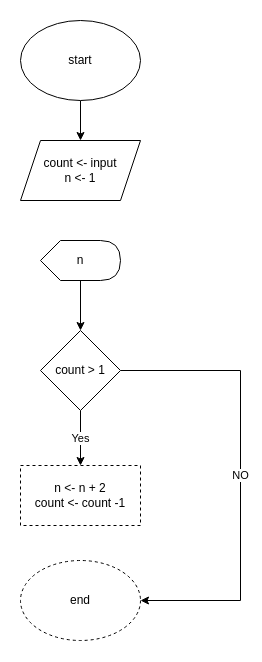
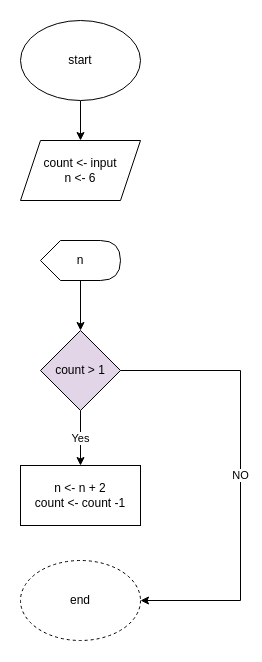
(81, 171) -> (81, 171)
(81, 371) -> (81, 371)
(81, 496) -> (81, 496)
